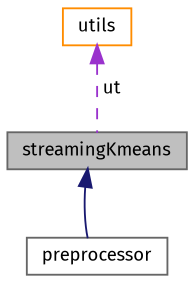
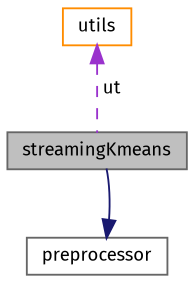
(85, 213) -> (109, 194)
